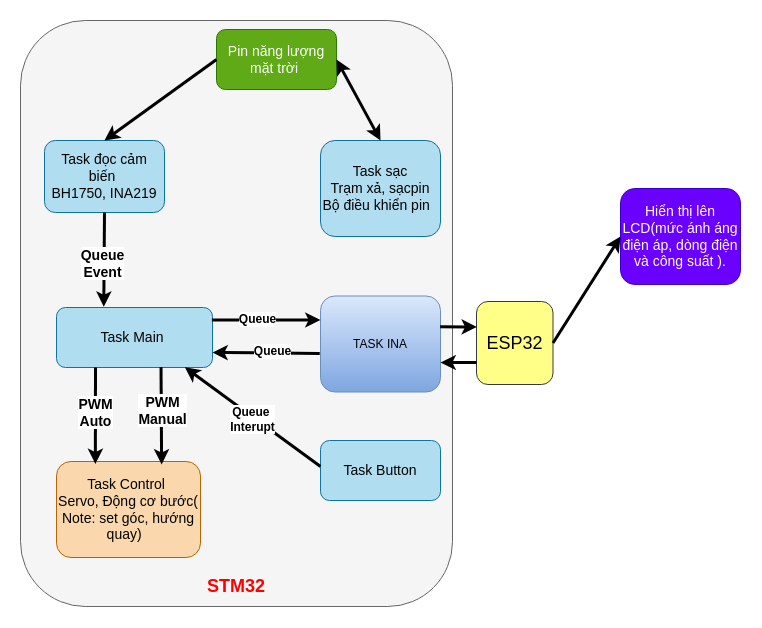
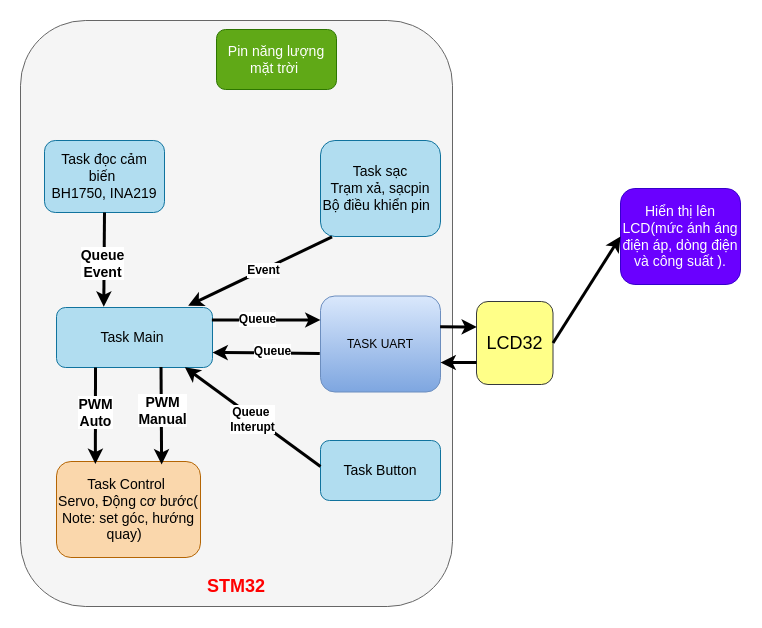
(165, 97) -> none
(358, 100) -> none
none -> (265, 269)
(515, 344) -> (515, 344)
(381, 345) -> (381, 345)
